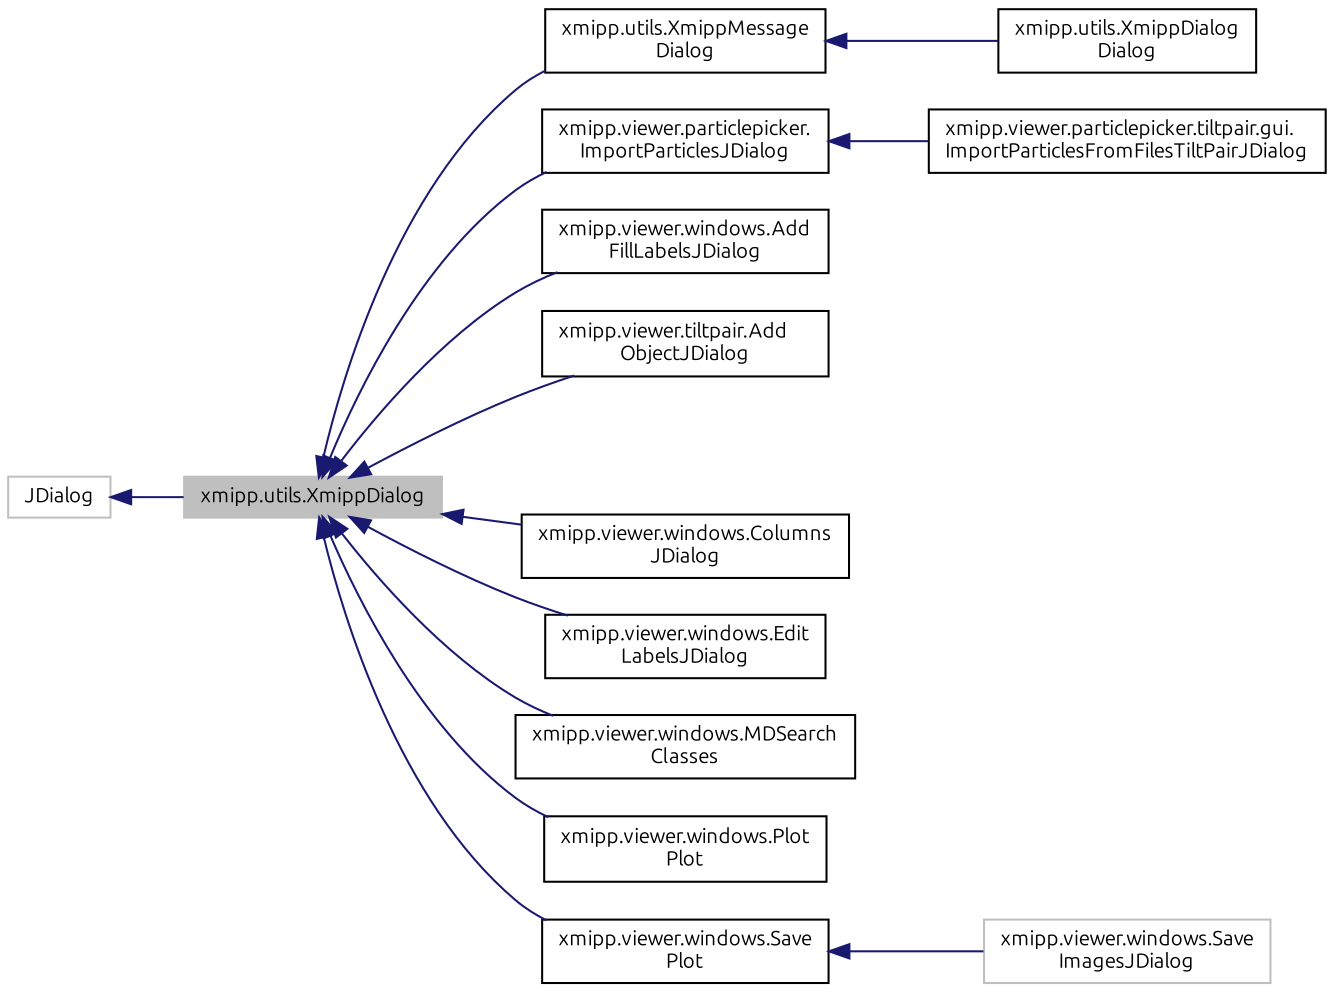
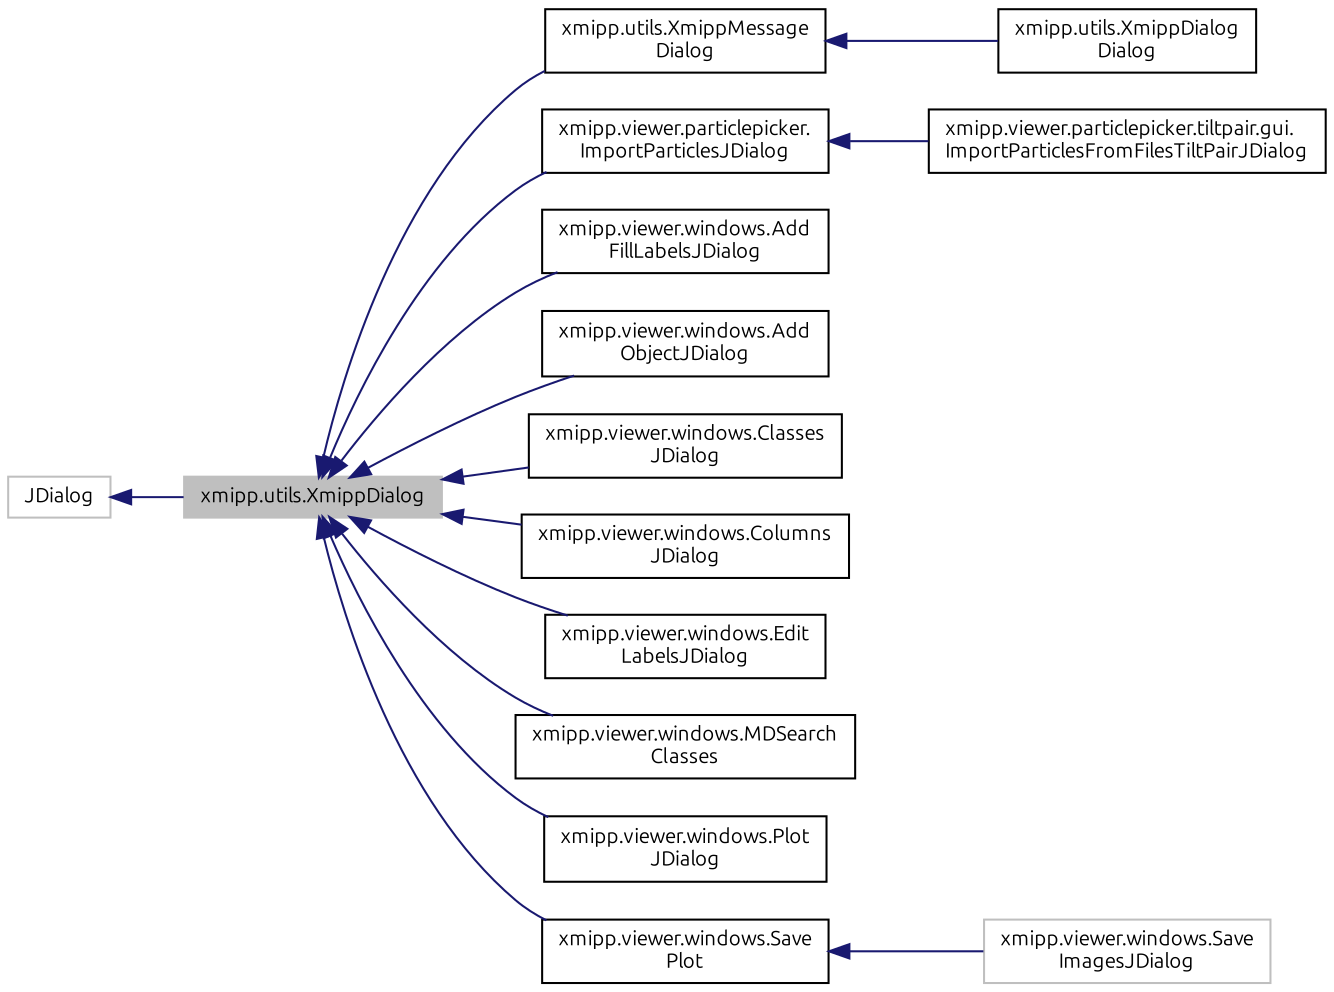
(685, 344) -> (685, 344)
none -> (685, 446)
(685, 849) -> (685, 849)
